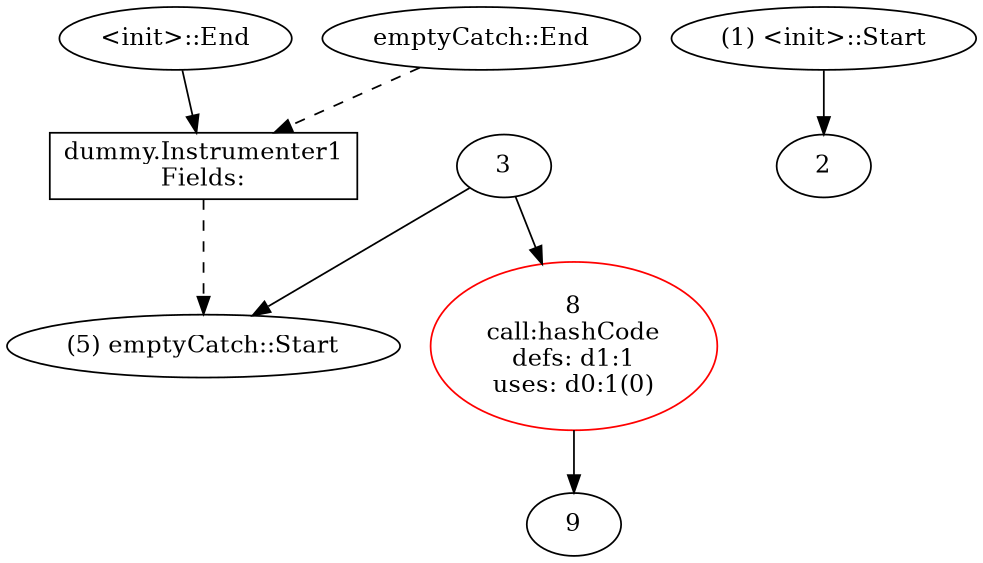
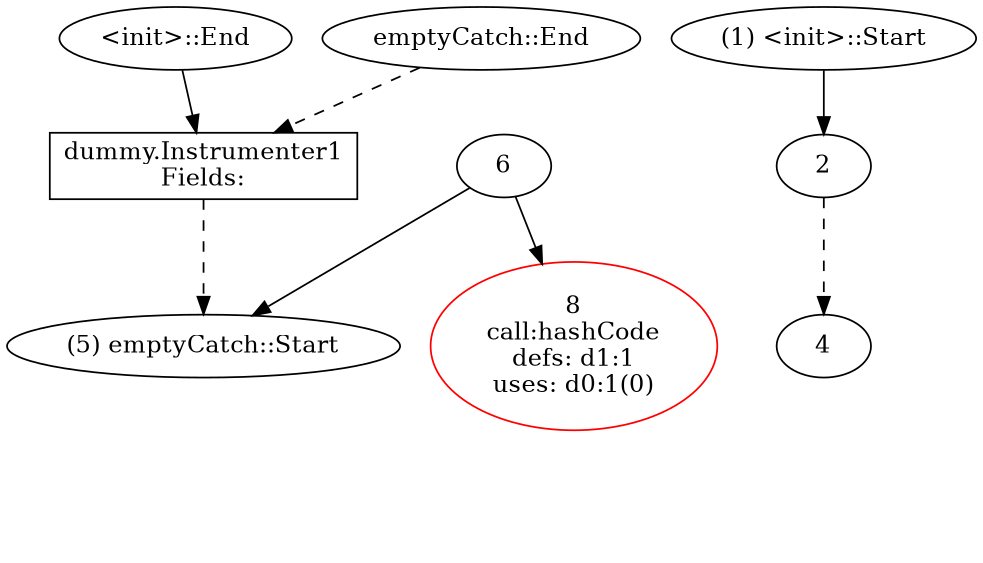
(504, 166) -> (504, 166)
none -> (824, 346)
(574, 524) -> none
